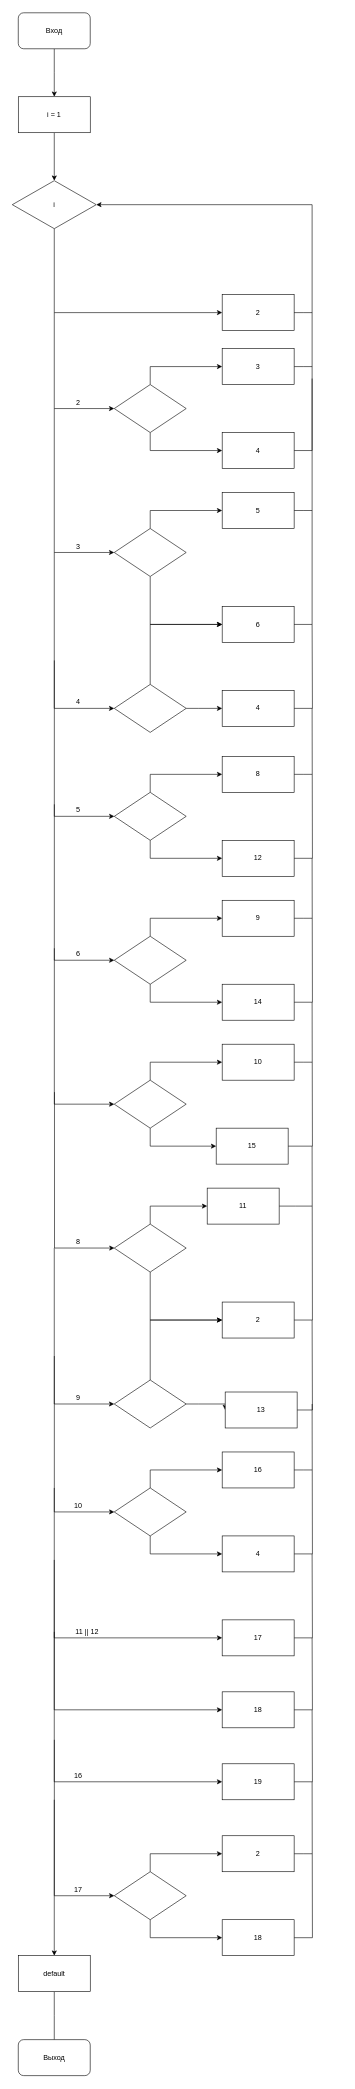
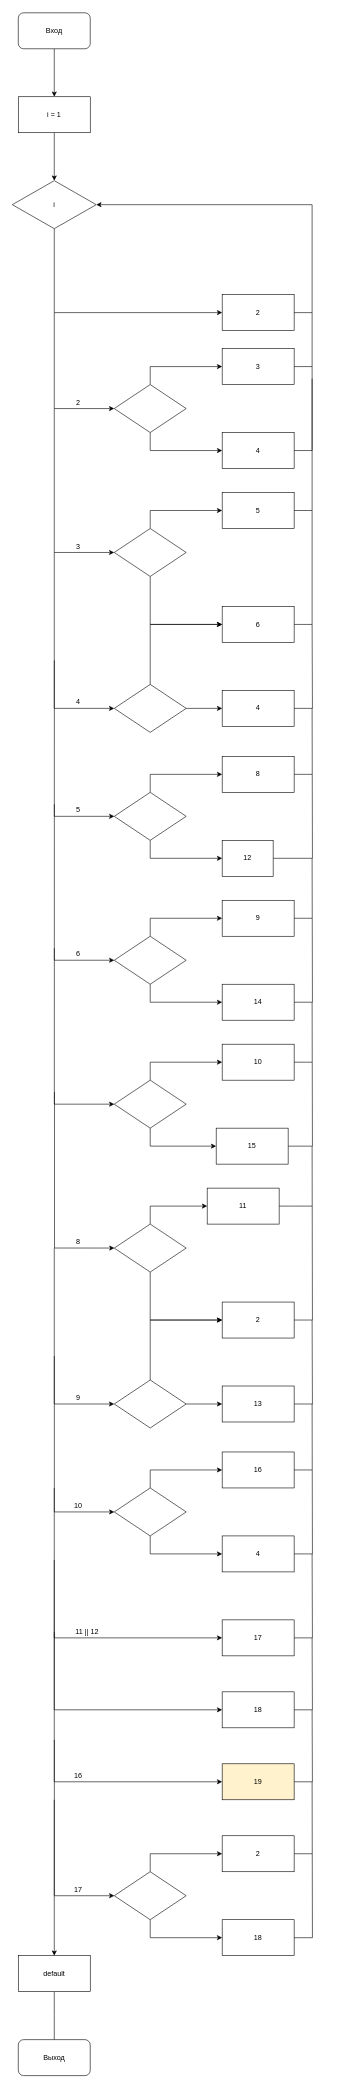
(258, 858) -> (248, 858)
(261, 1410) -> (258, 1404)
(258, 1782) -> (258, 1782)
